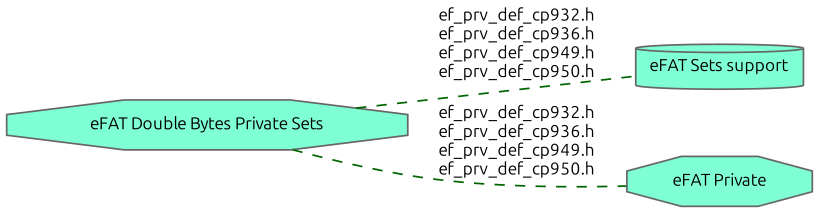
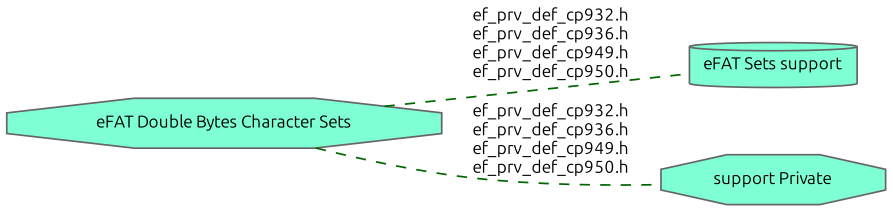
(207, 125) -> (224, 123)
(720, 181) -> (773, 180)
